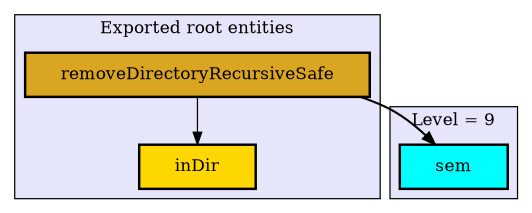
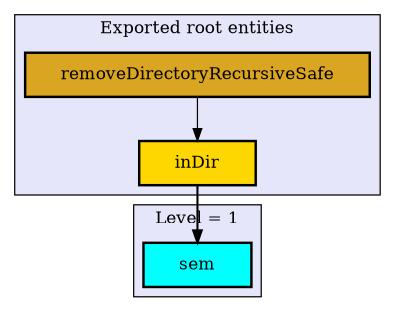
(399, 114) -> (197, 212)
(454, 121) -> (197, 219)
